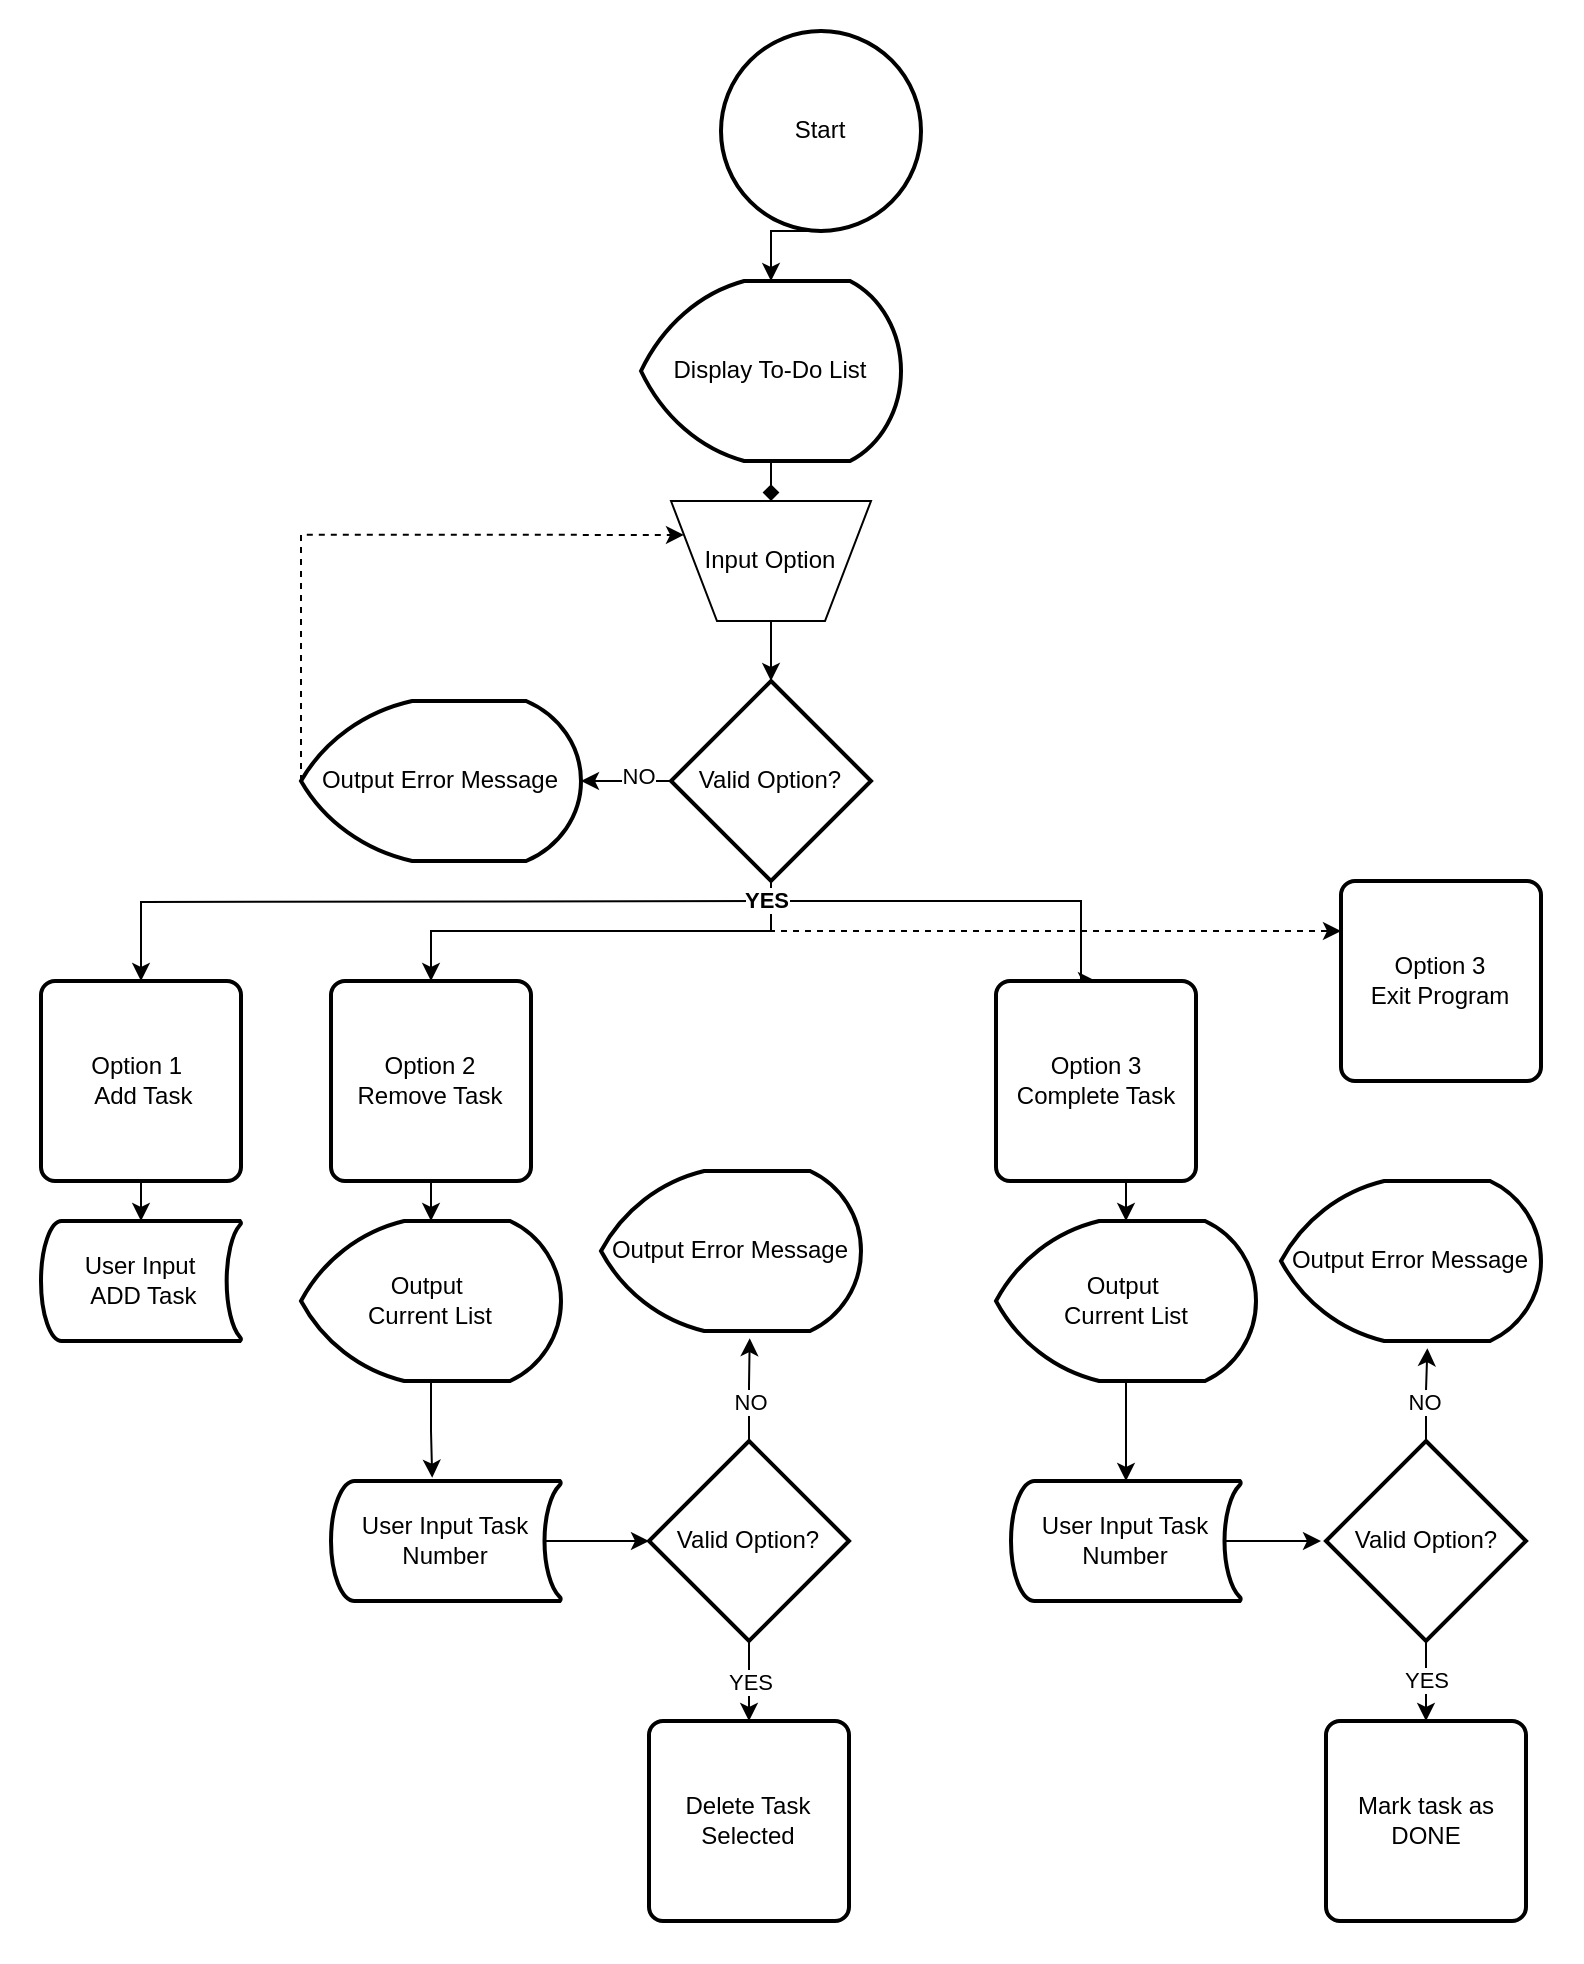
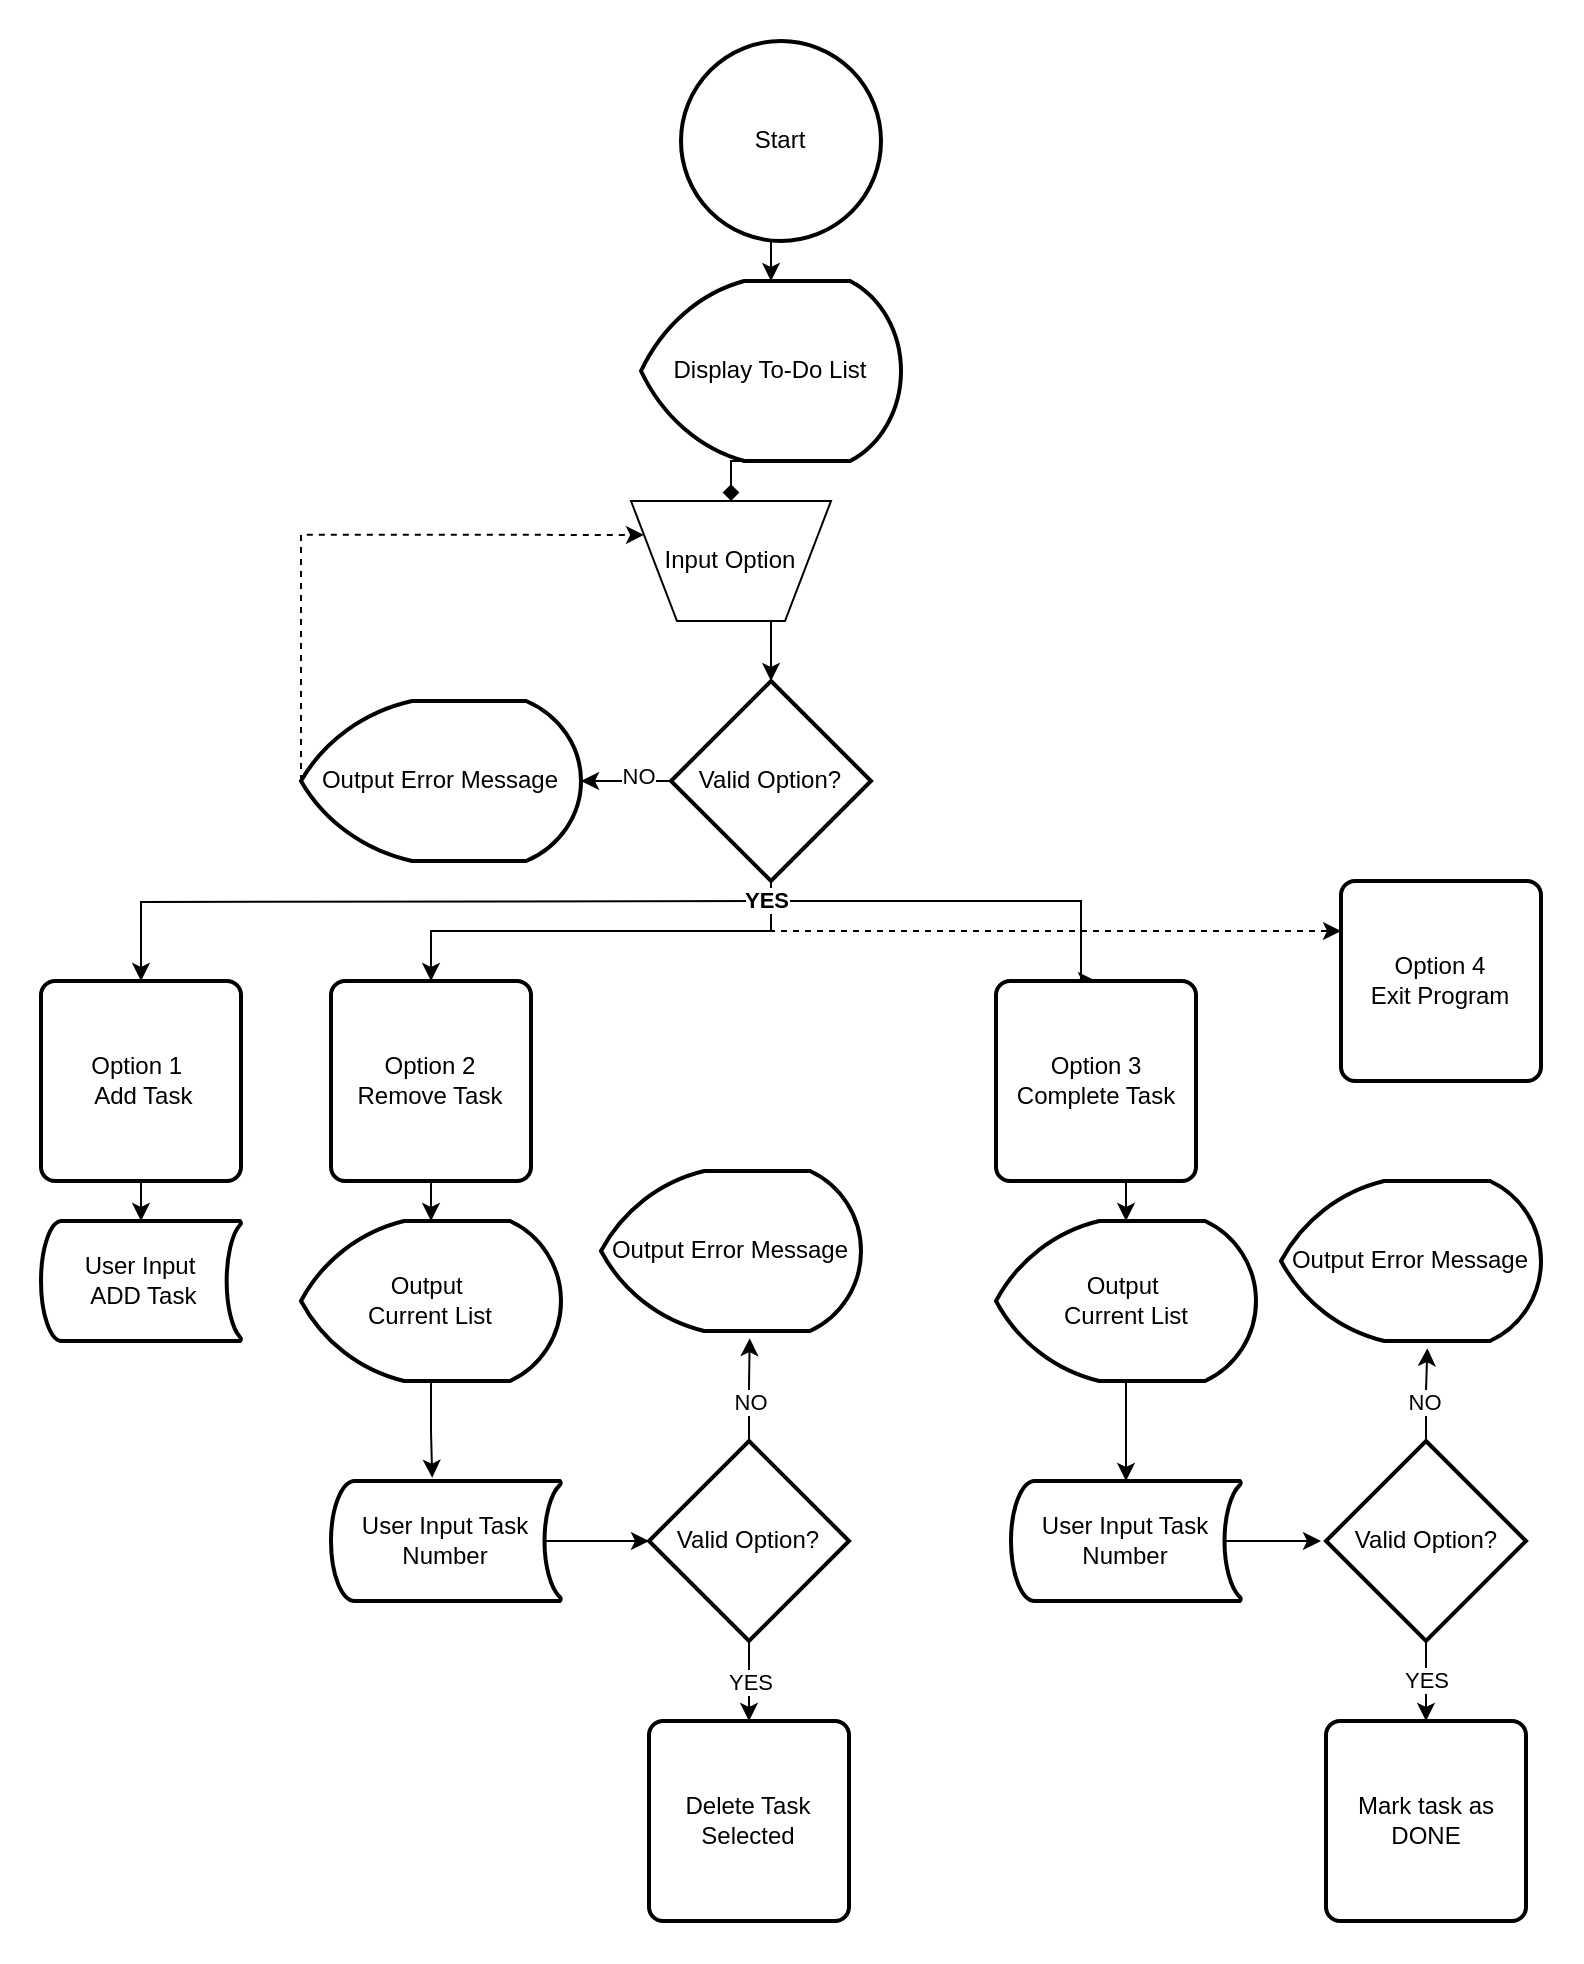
(821, 131) -> (781, 141)
(771, 561) -> (731, 561)
(1441, 981) -> (1441, 981)
